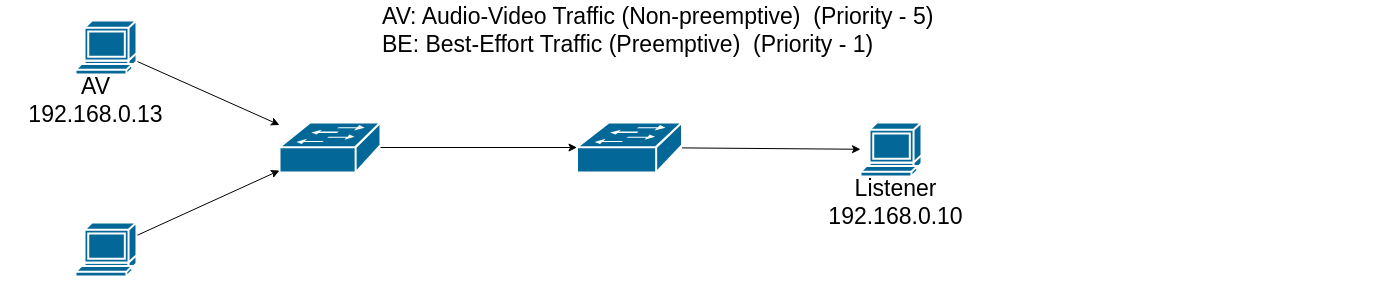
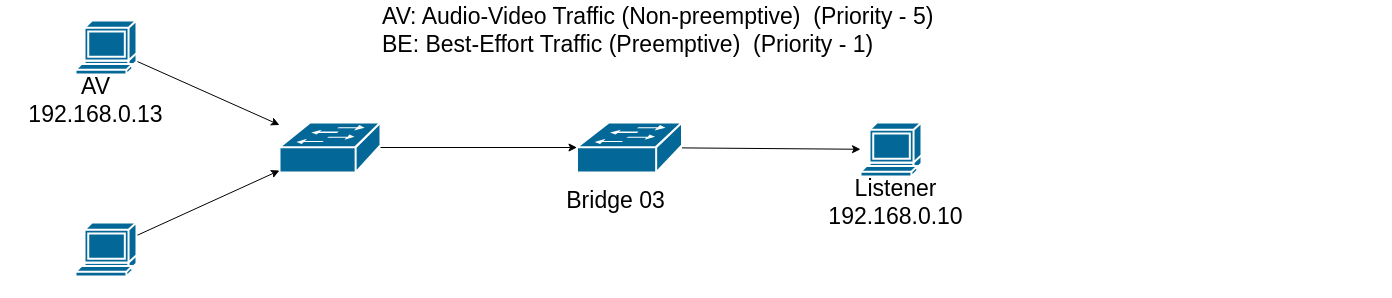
none -> (616, 201)
